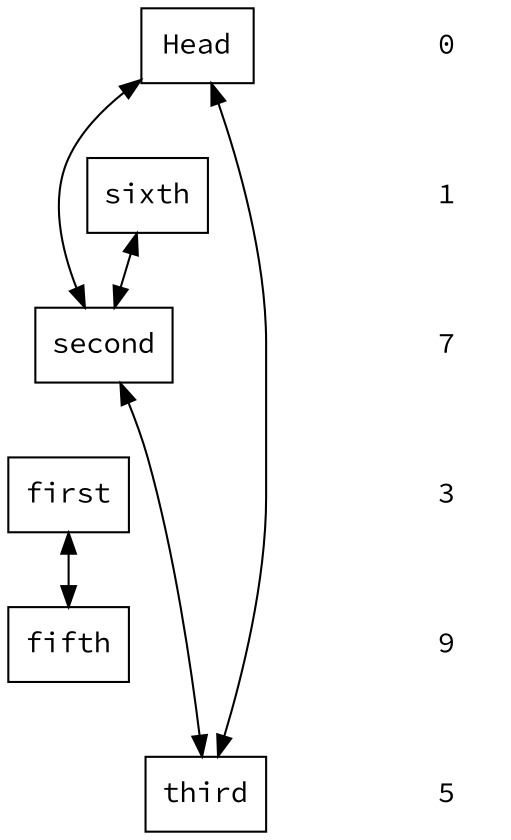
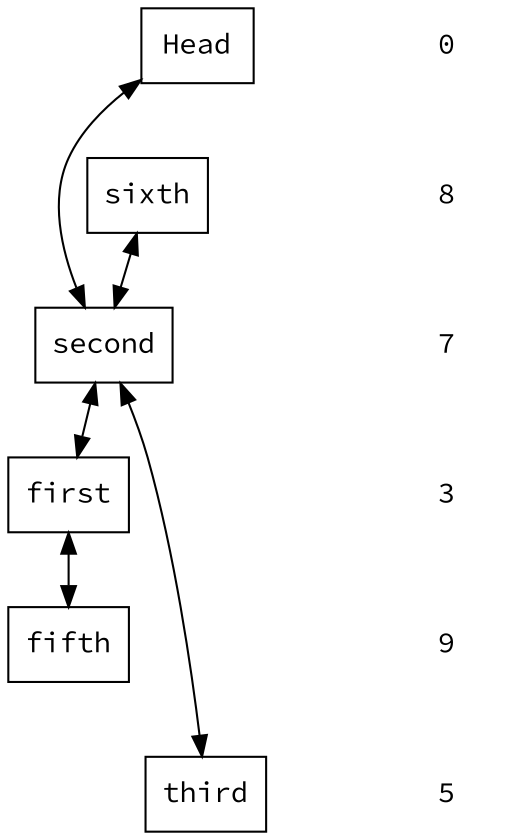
(447, 195) -> (447, 195)
(266, 419) -> none
none -> (86, 420)
